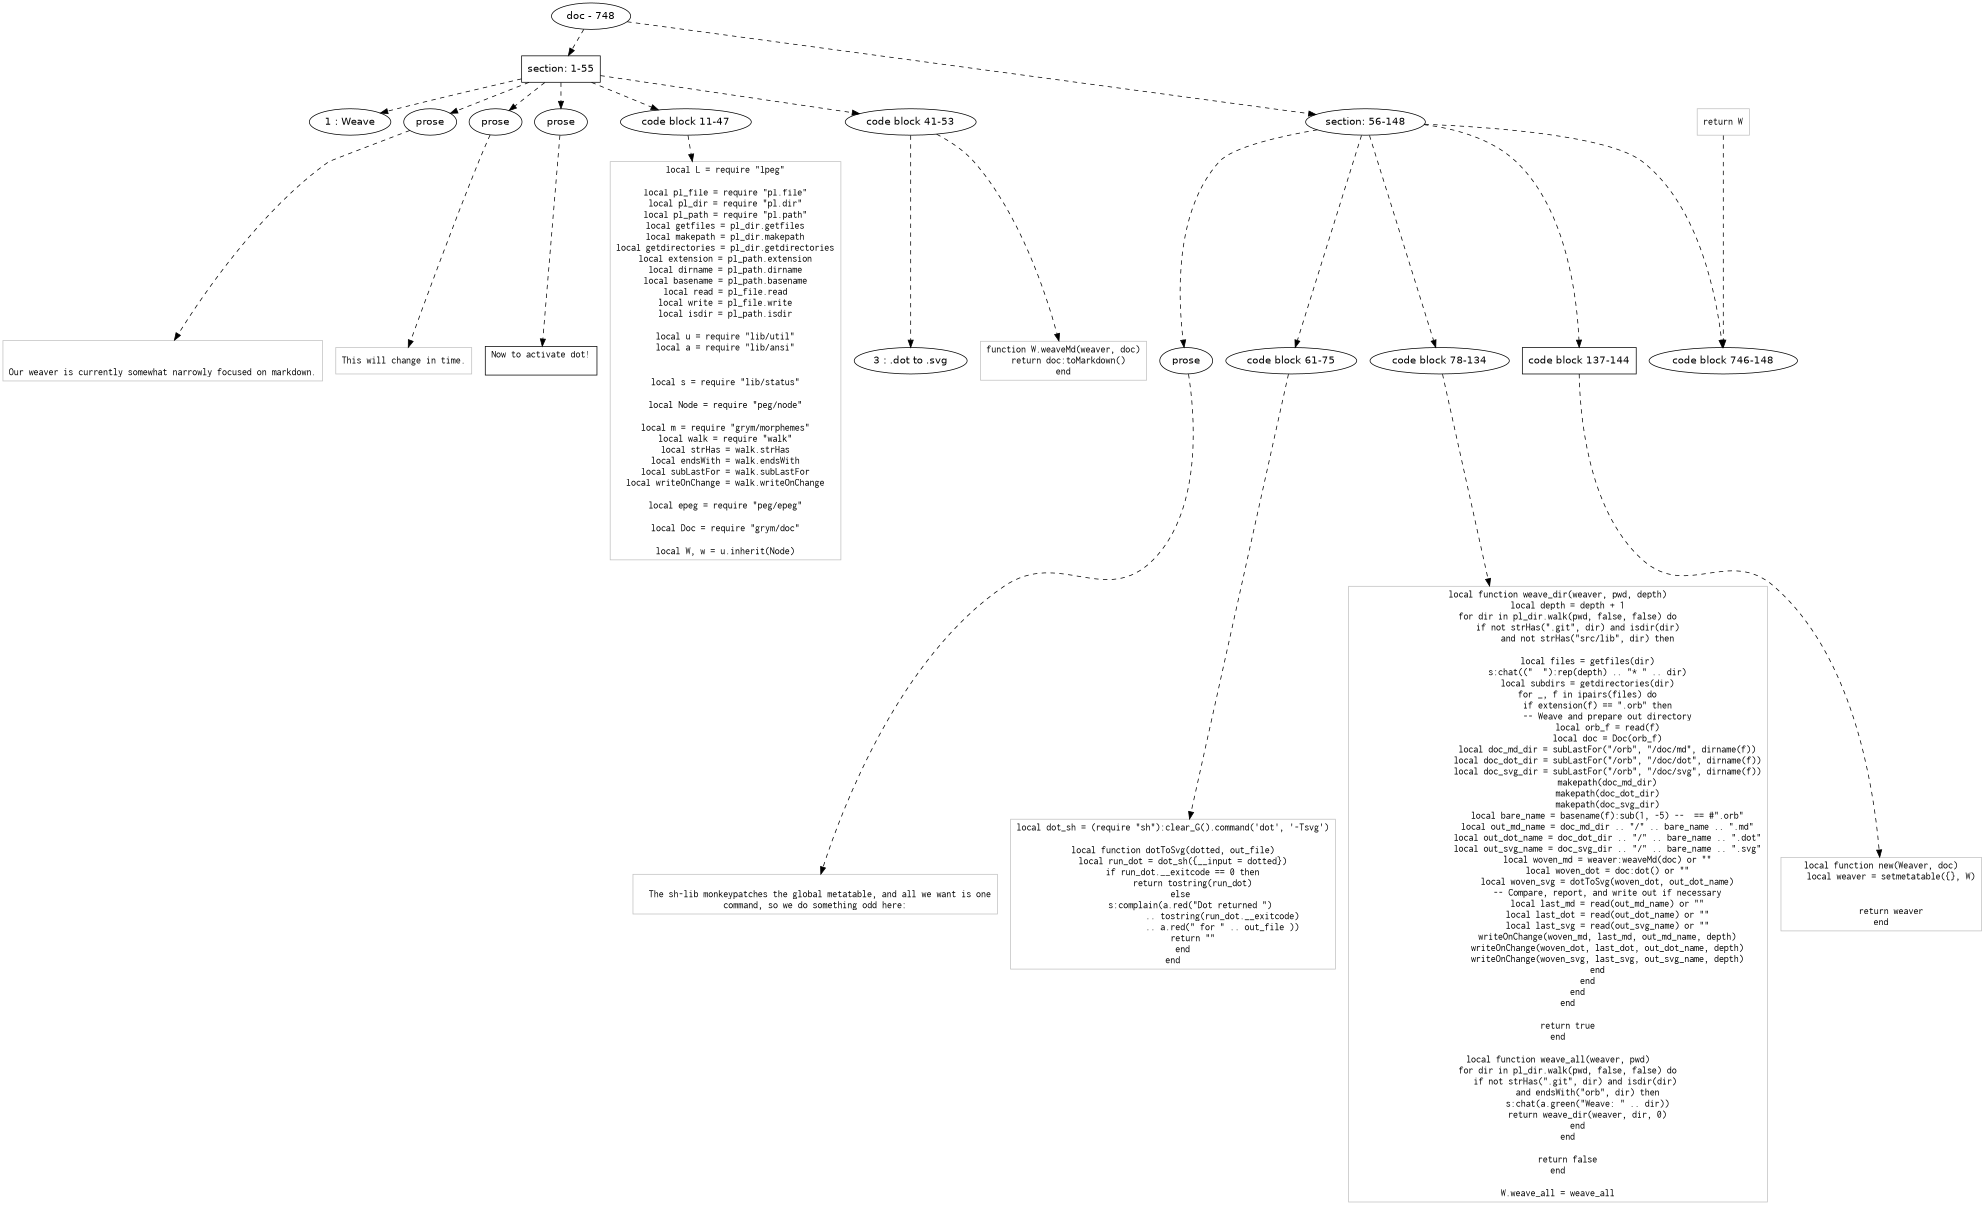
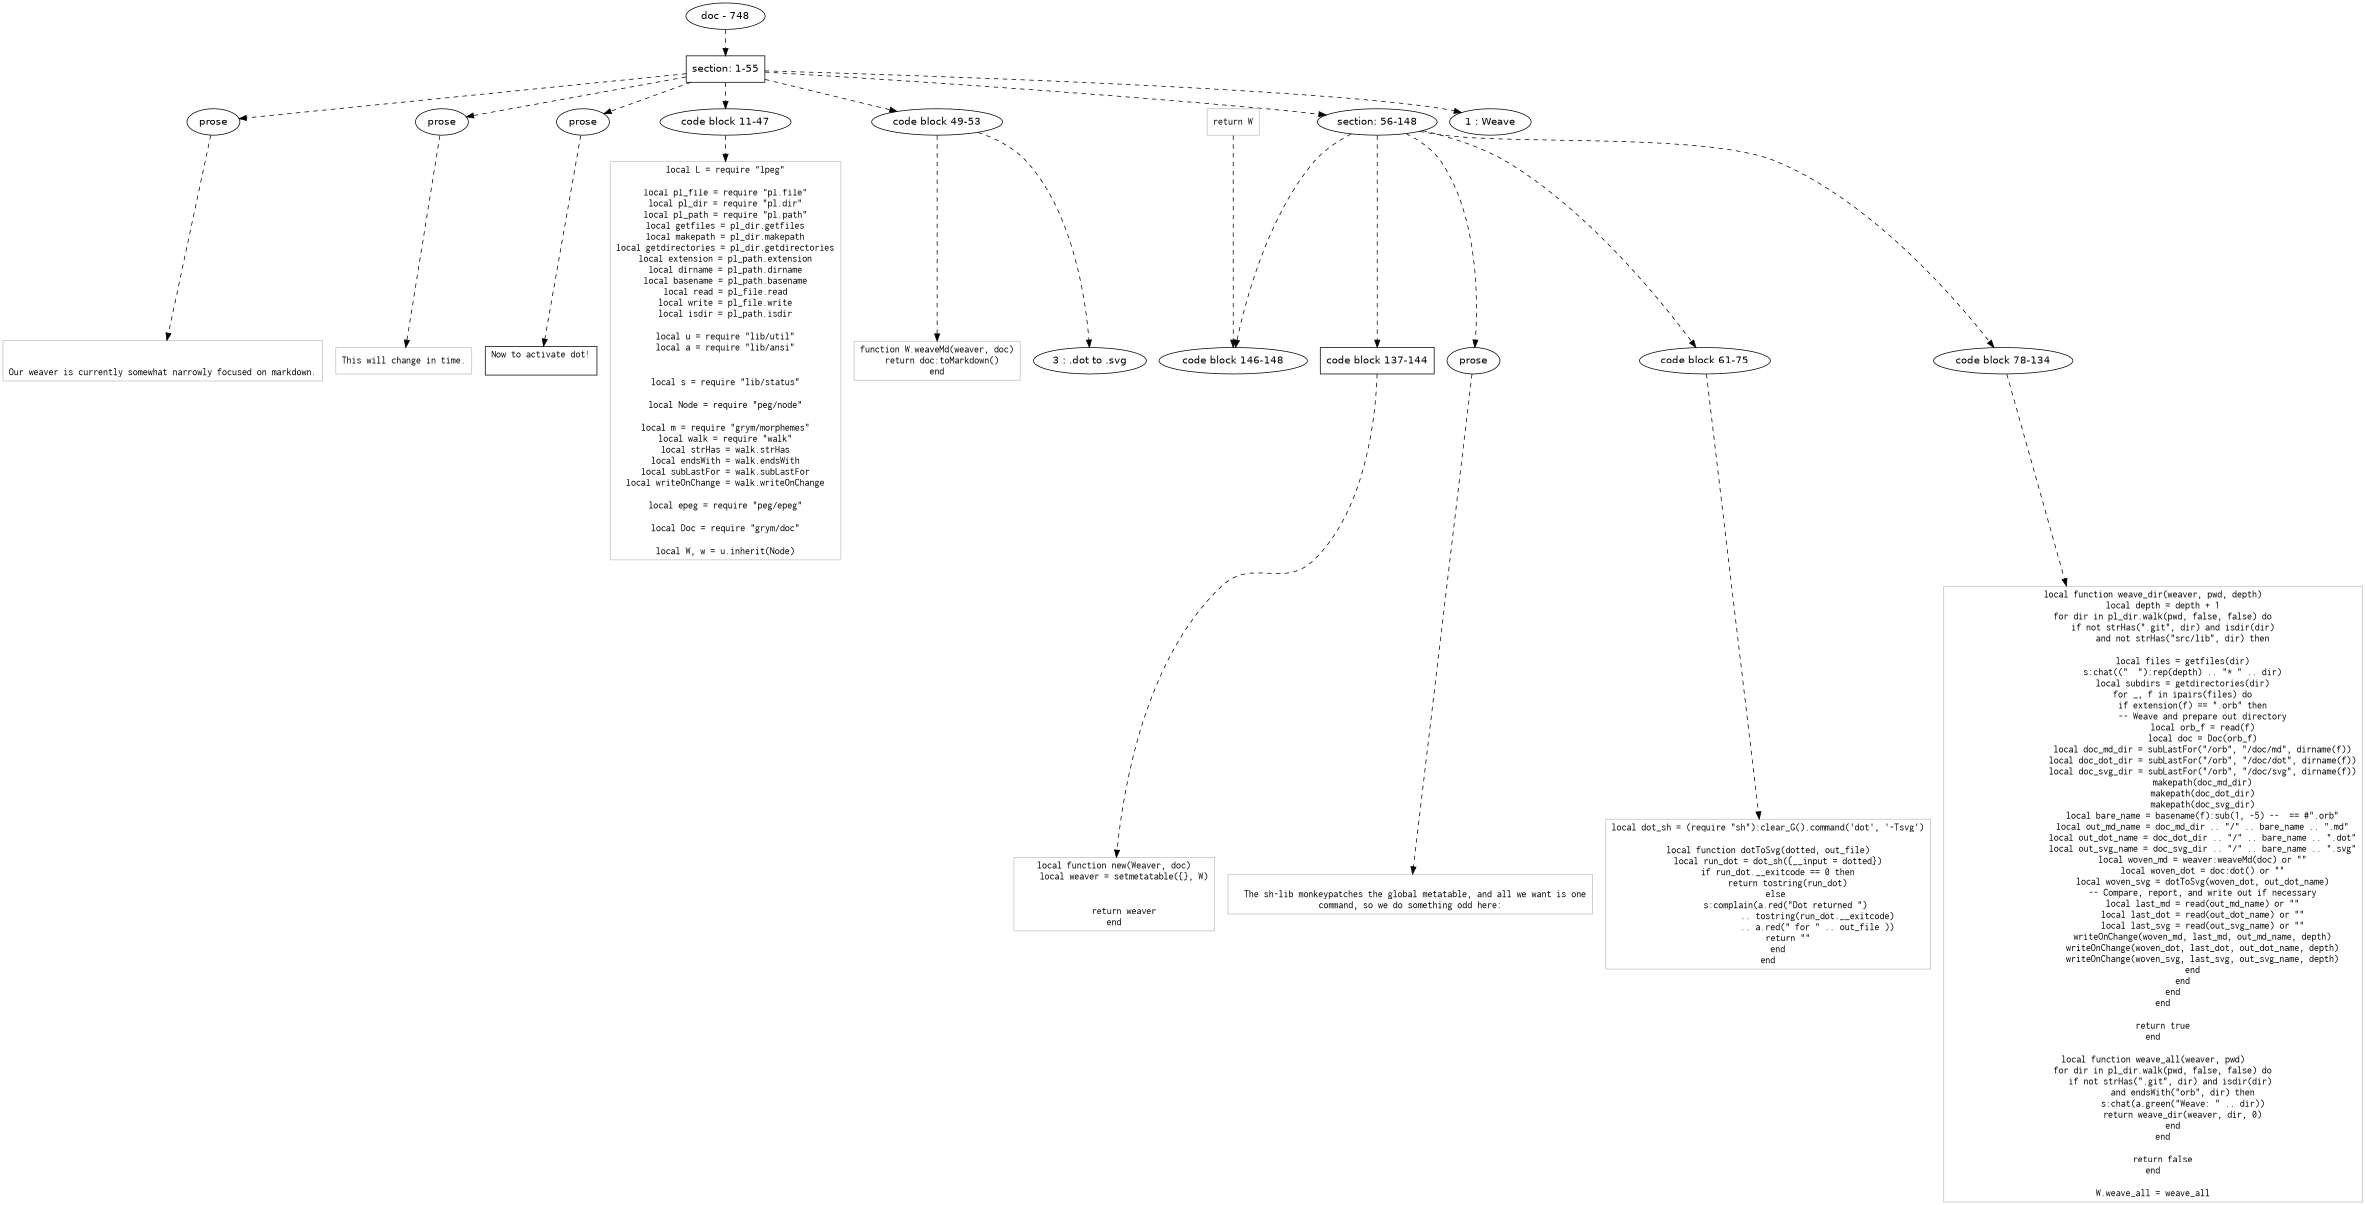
(968, 68) -> (1042, 90)
(911, 122) -> (937, 122)
(1723, 361) -> (1233, 361)
